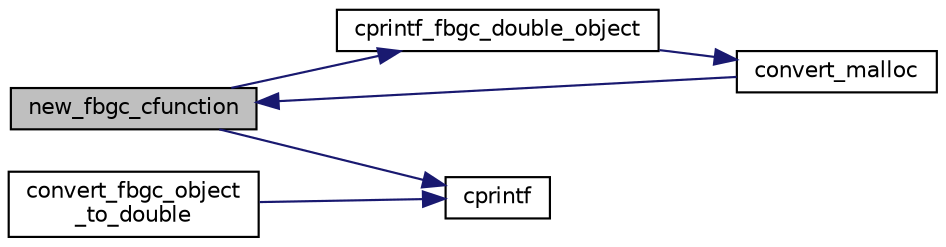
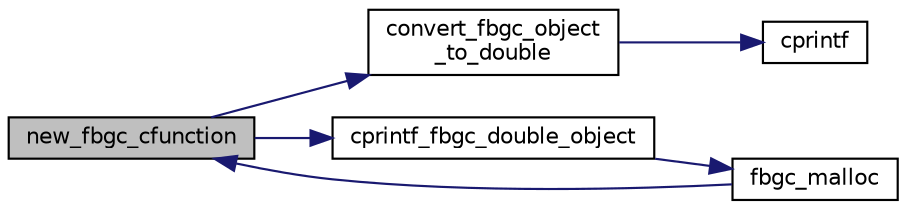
(837, 72) -> (815, 179)
(321, 155) -> (279, 99)
